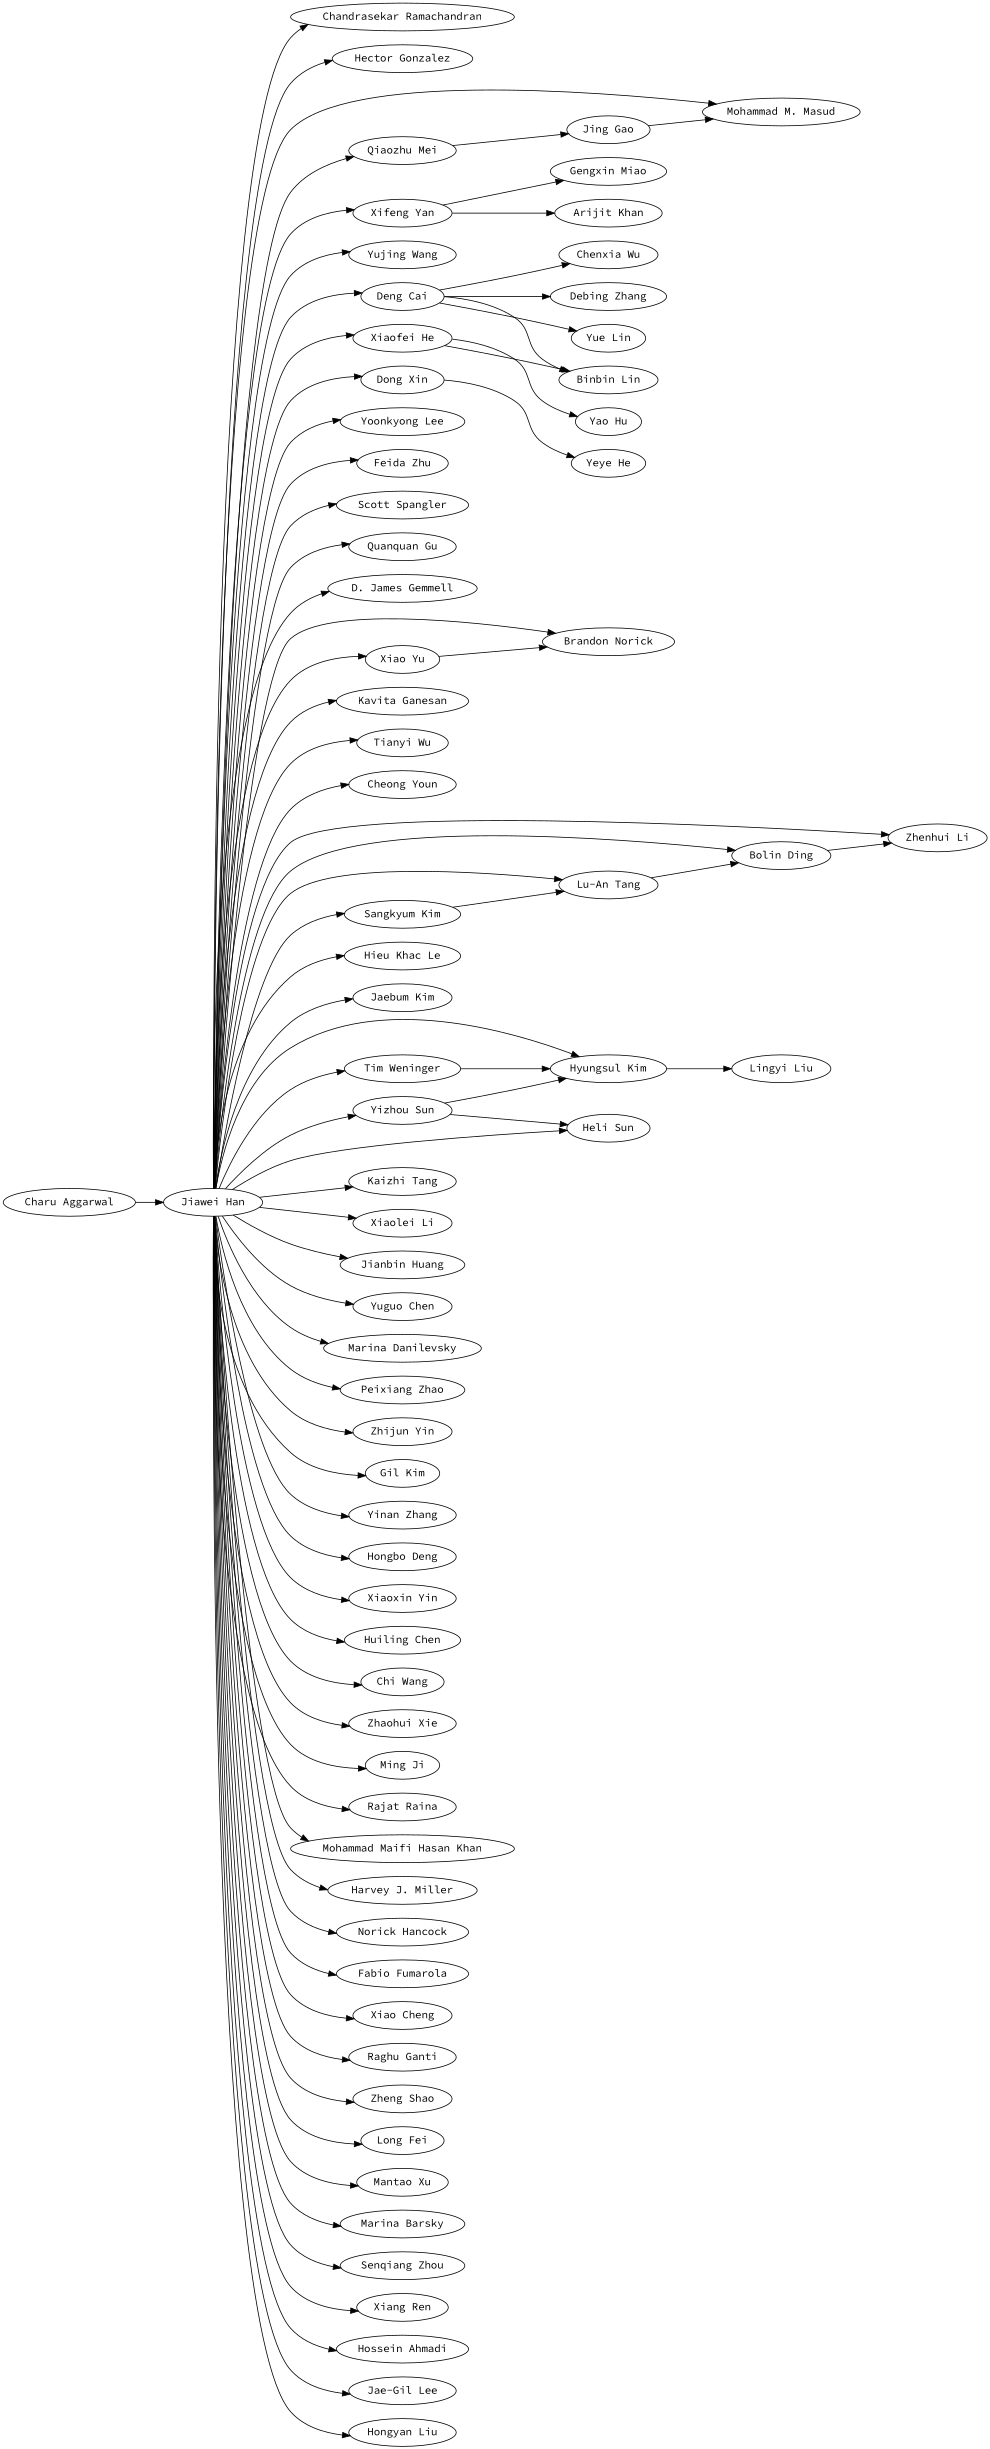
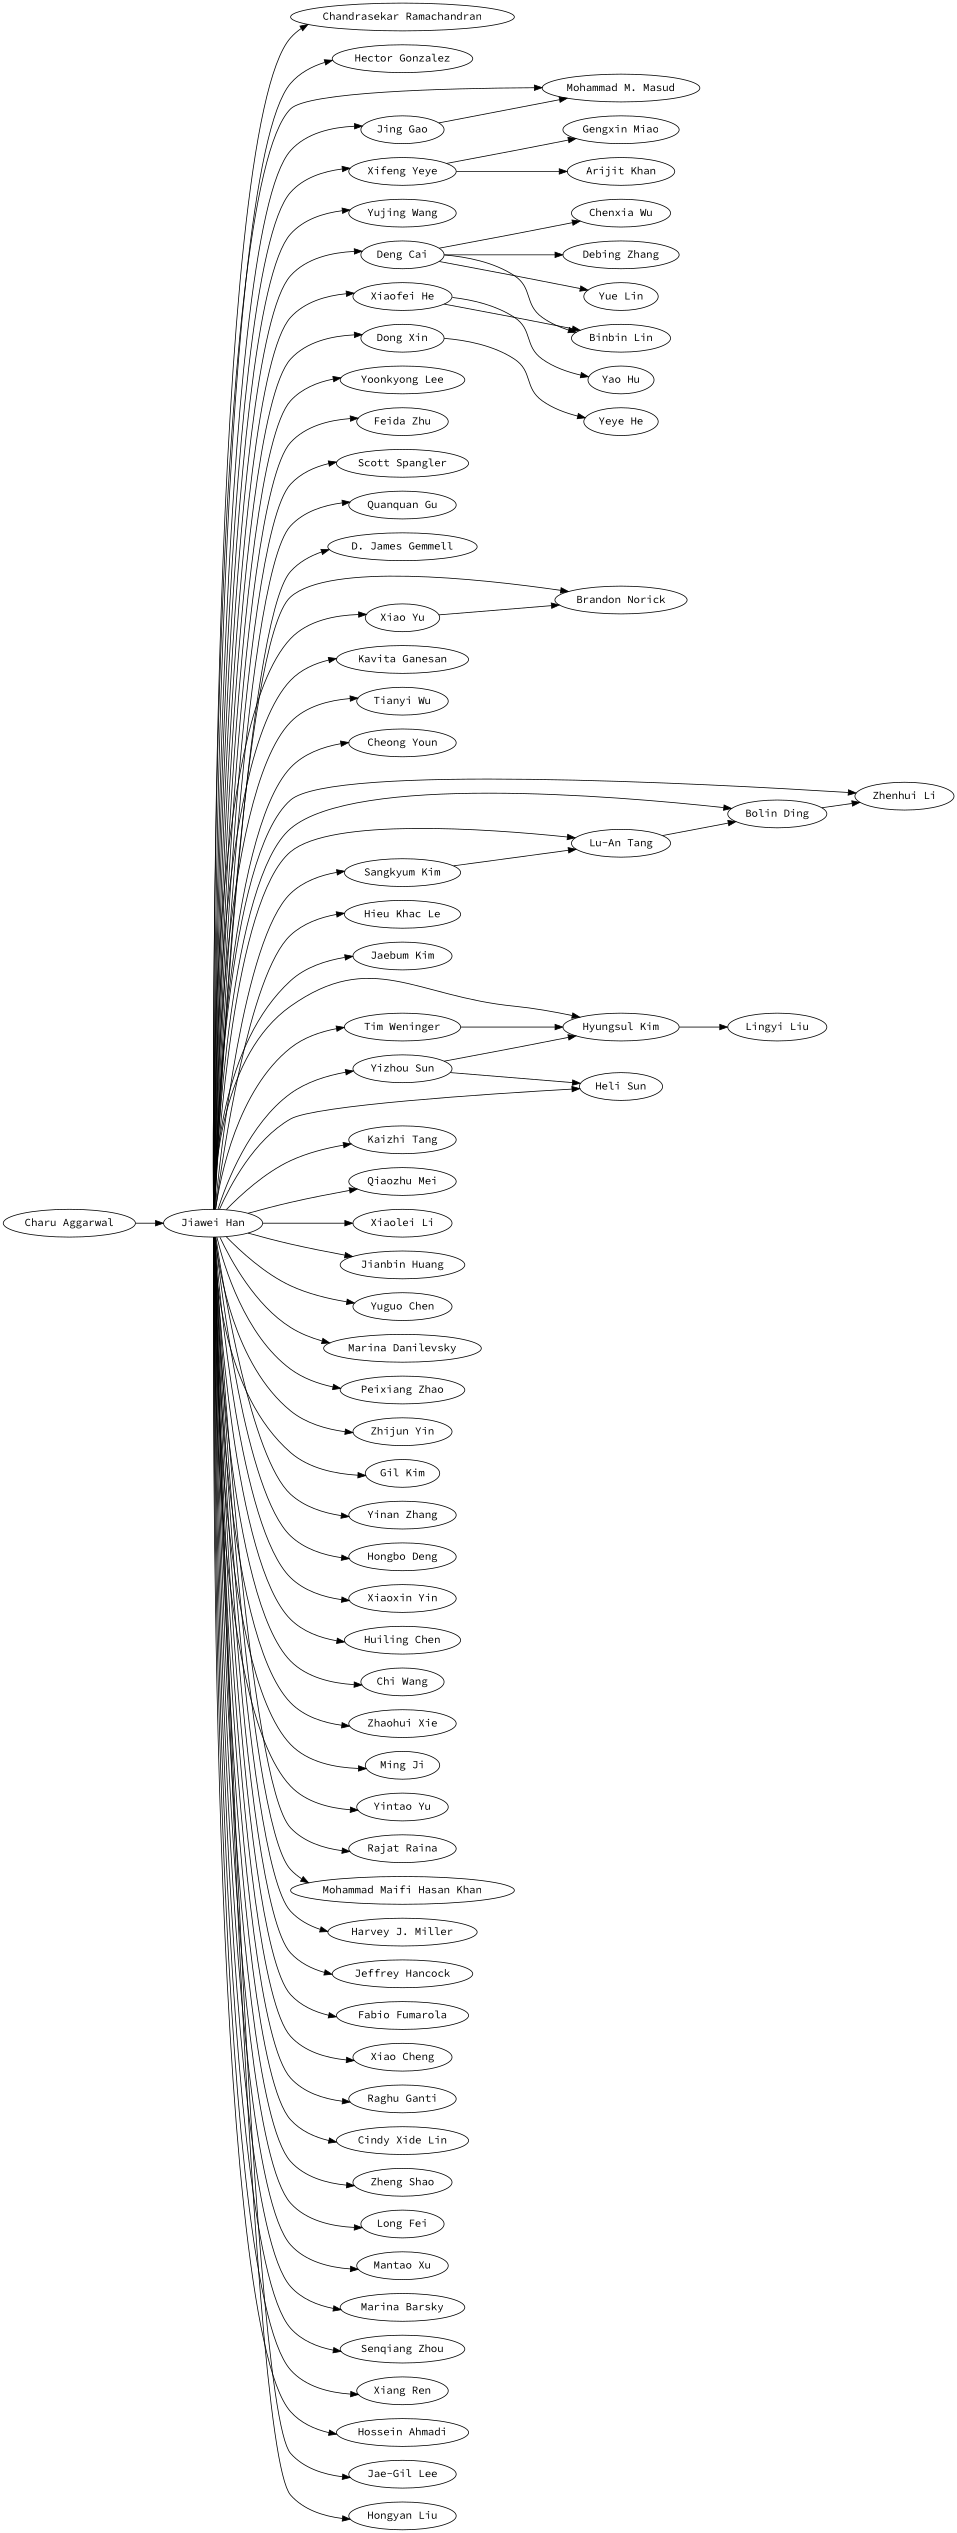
(507, 140) -> (245, 358)
(402, 213) -> (402, 171)
none -> (402, 1807)
(402, 1932) -> (402, 1974)
none -> (402, 2141)
